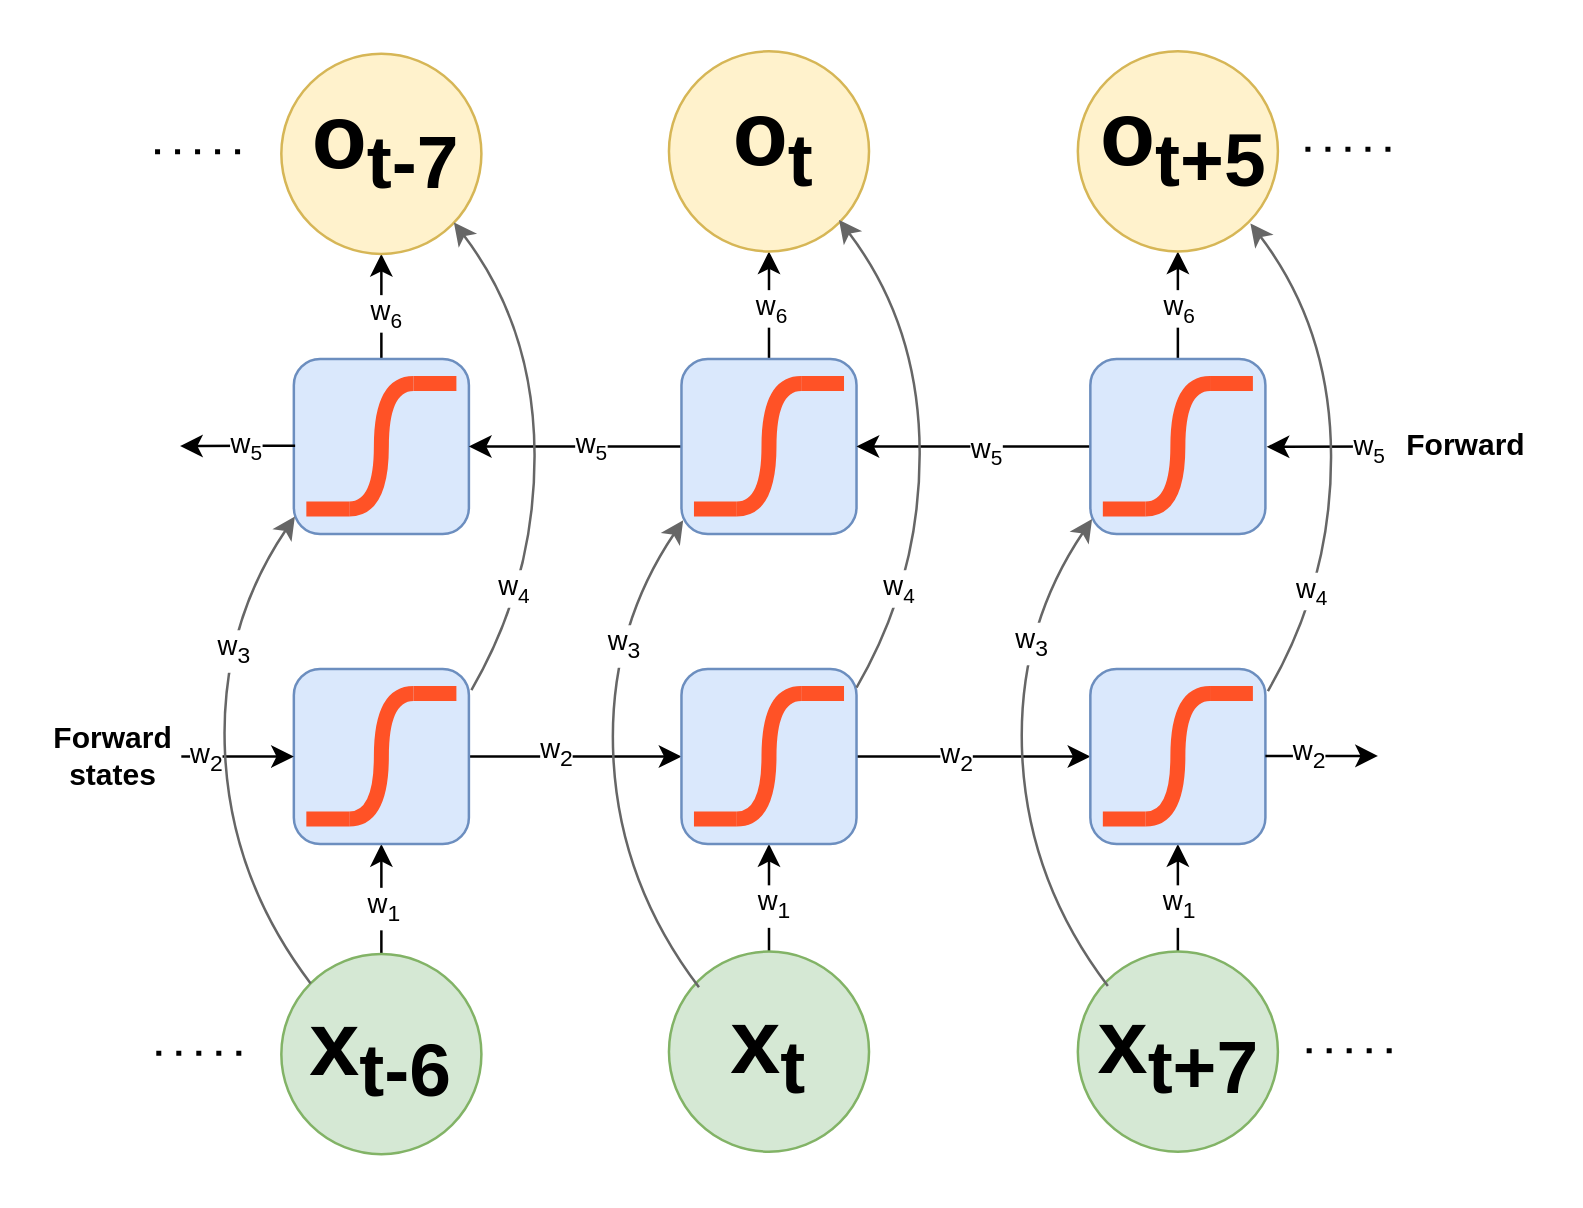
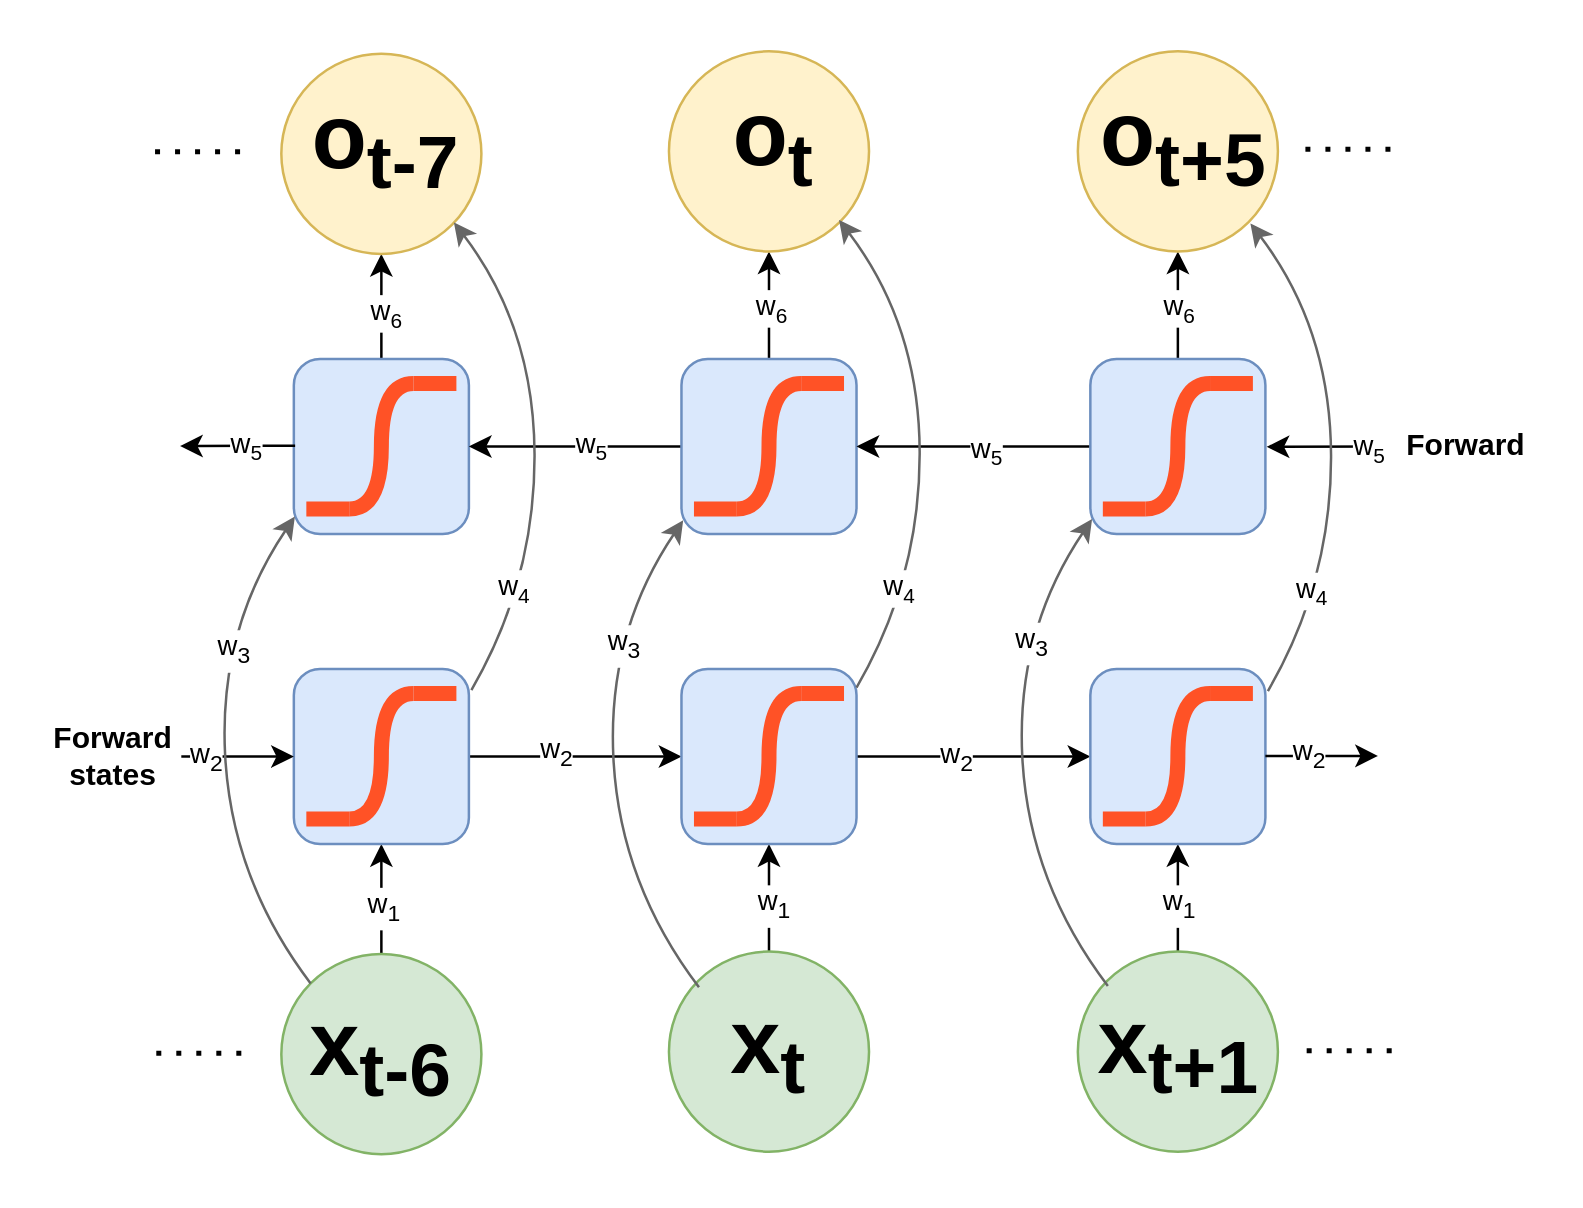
(1179, 1051) -> (1179, 1051)
